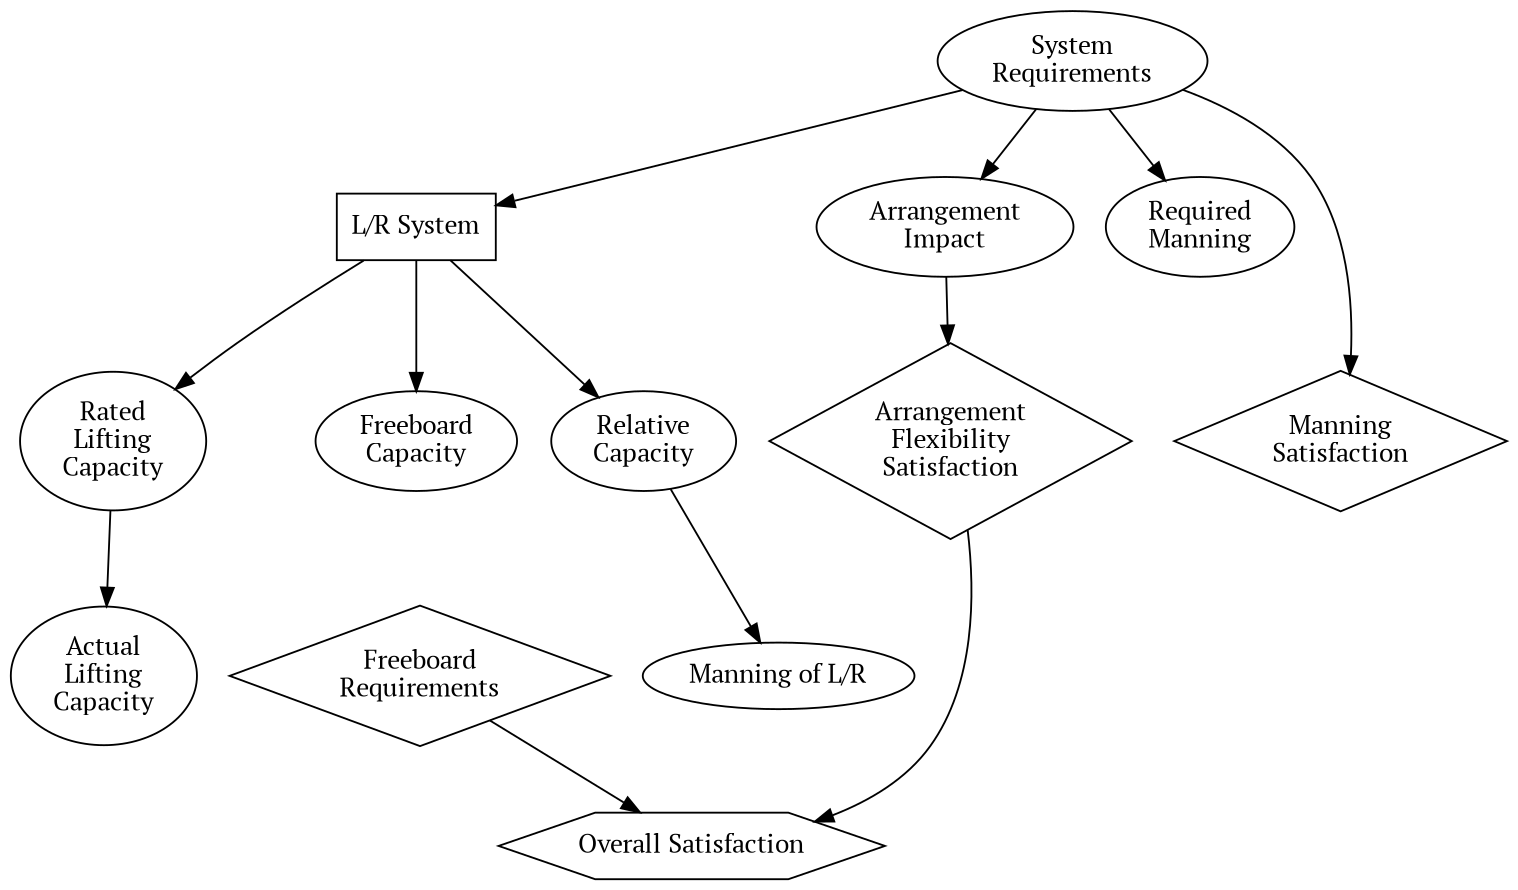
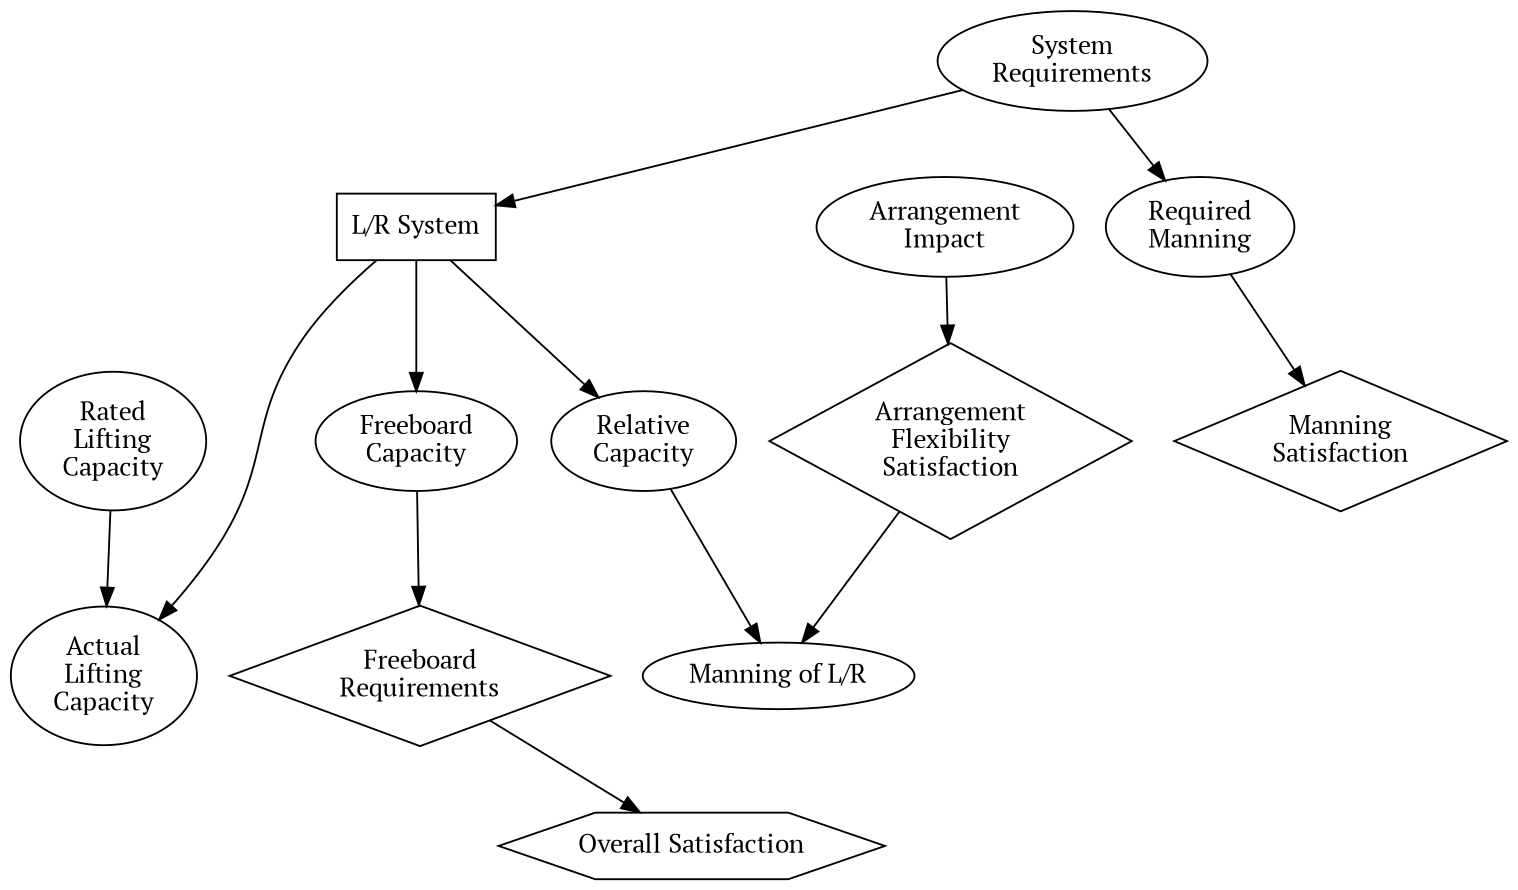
(1015, 136) -> none
(1318, 189) -> (1262, 322)
(275, 317) -> (263, 426)
none -> (418, 539)
(954, 701) -> (856, 569)
